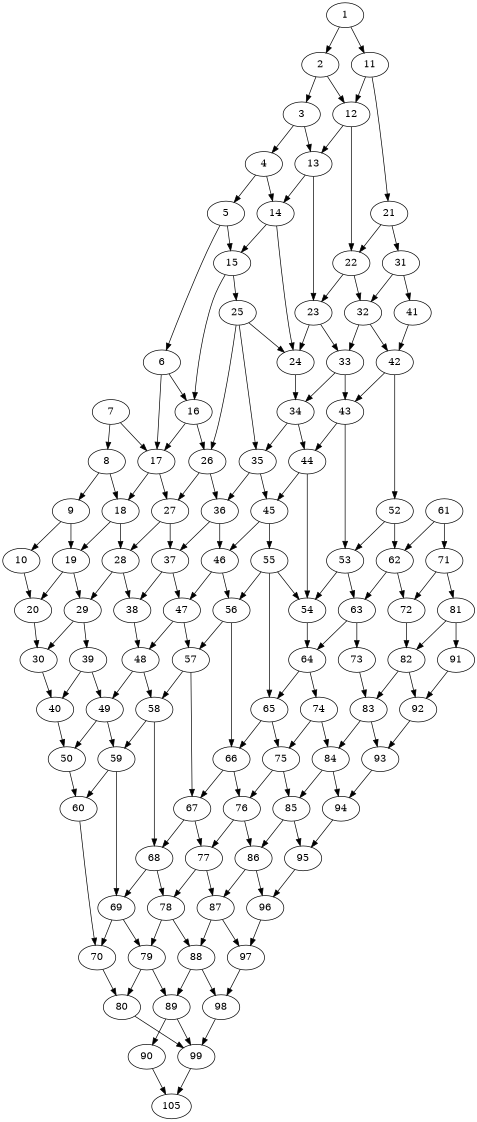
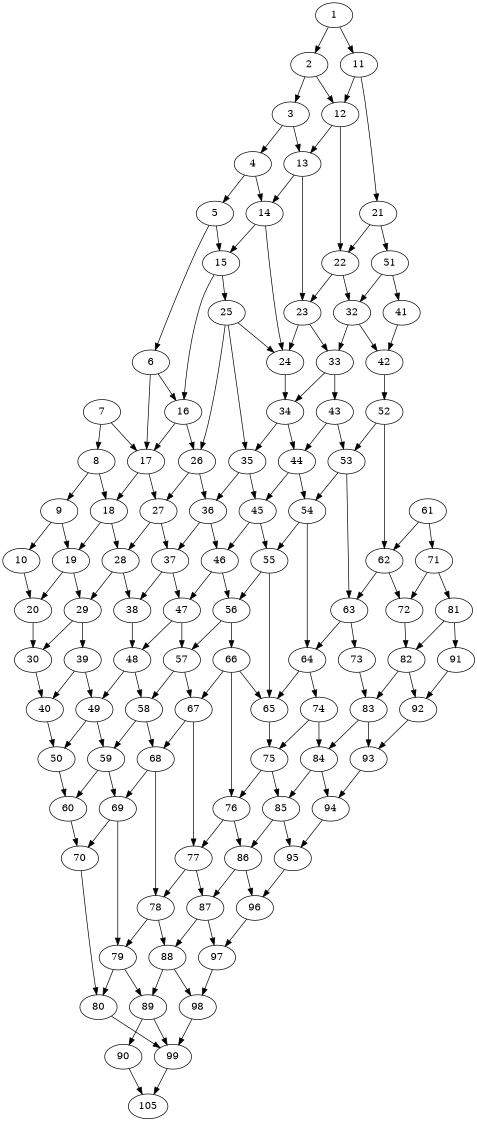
(401, 263) -> (390, 263)
(372, 385) -> none
(286, 583) -> (290, 533)
(253, 732) -> (248, 682)
